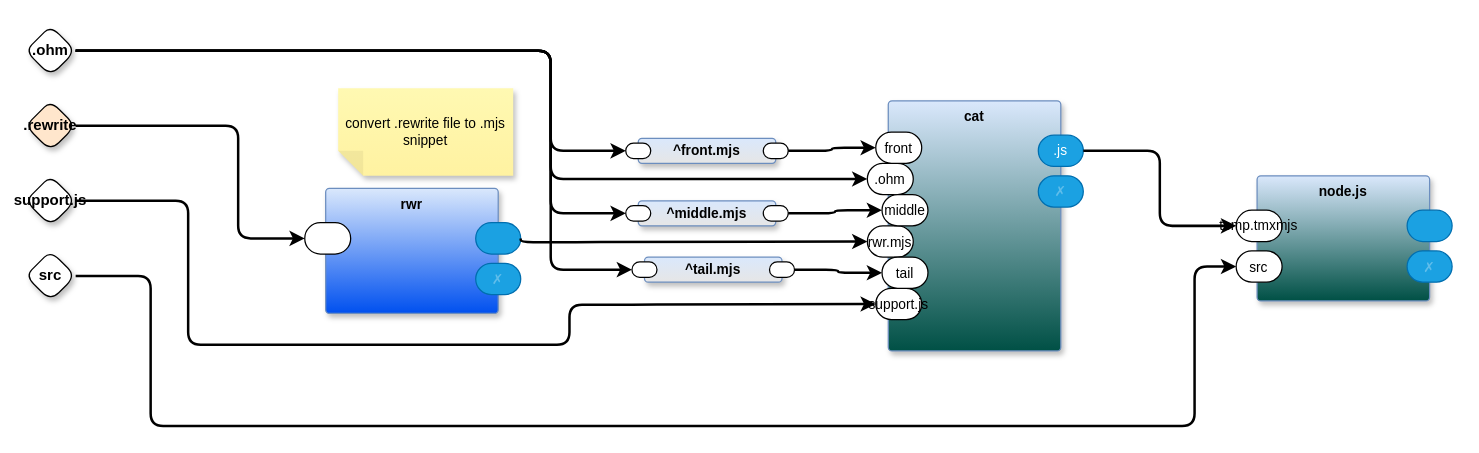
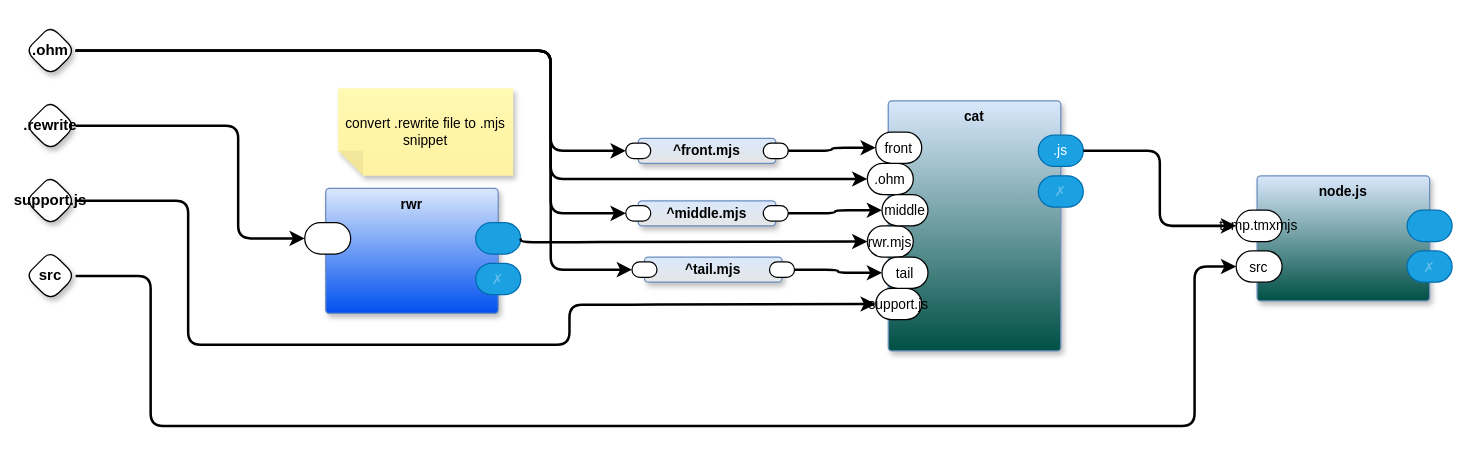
(51, 126) -> (51, 126)
